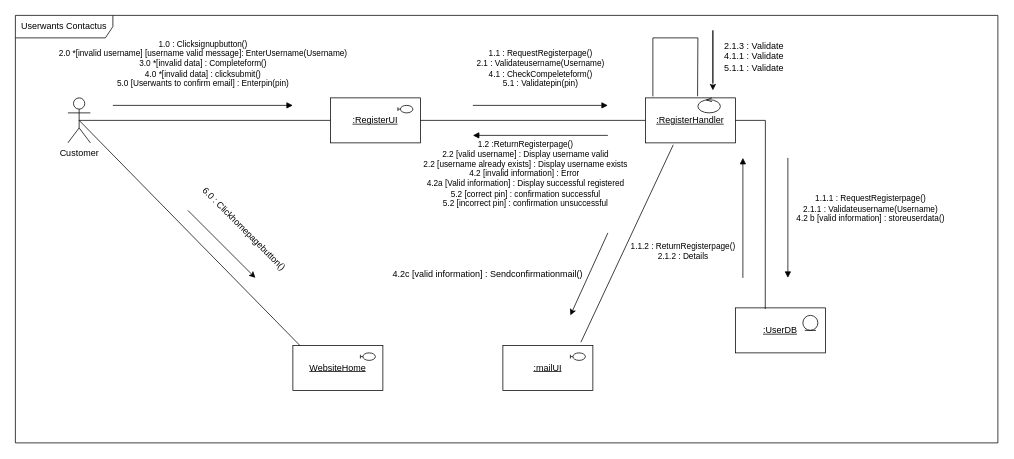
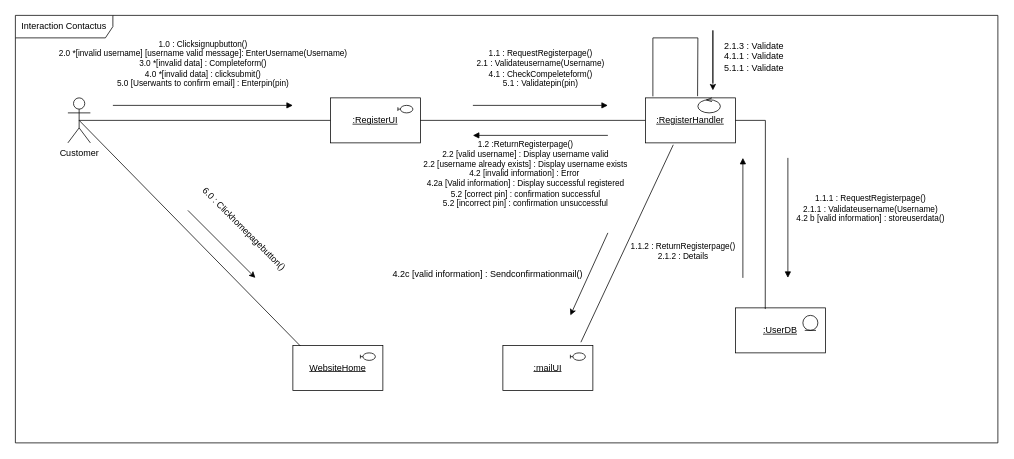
(64, 27) -> (64, 27)
